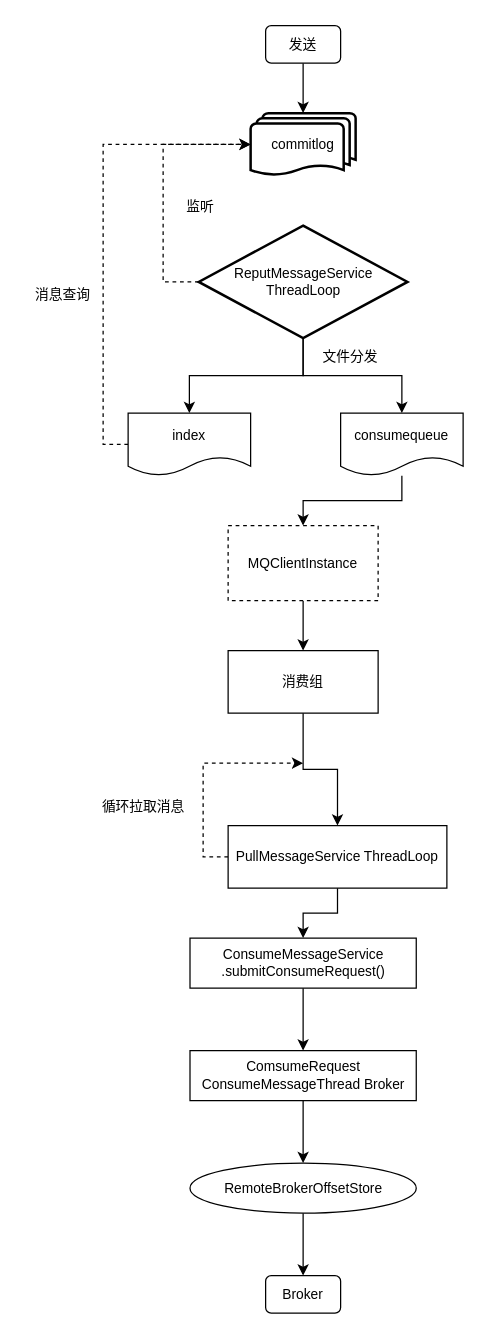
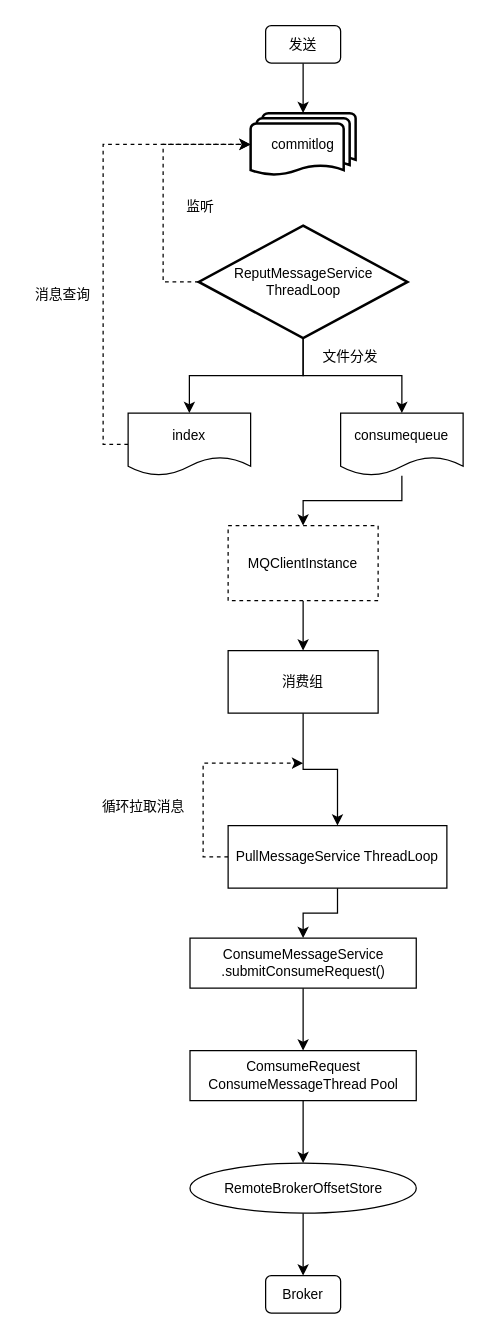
(304, 1076) -> (304, 1076)
